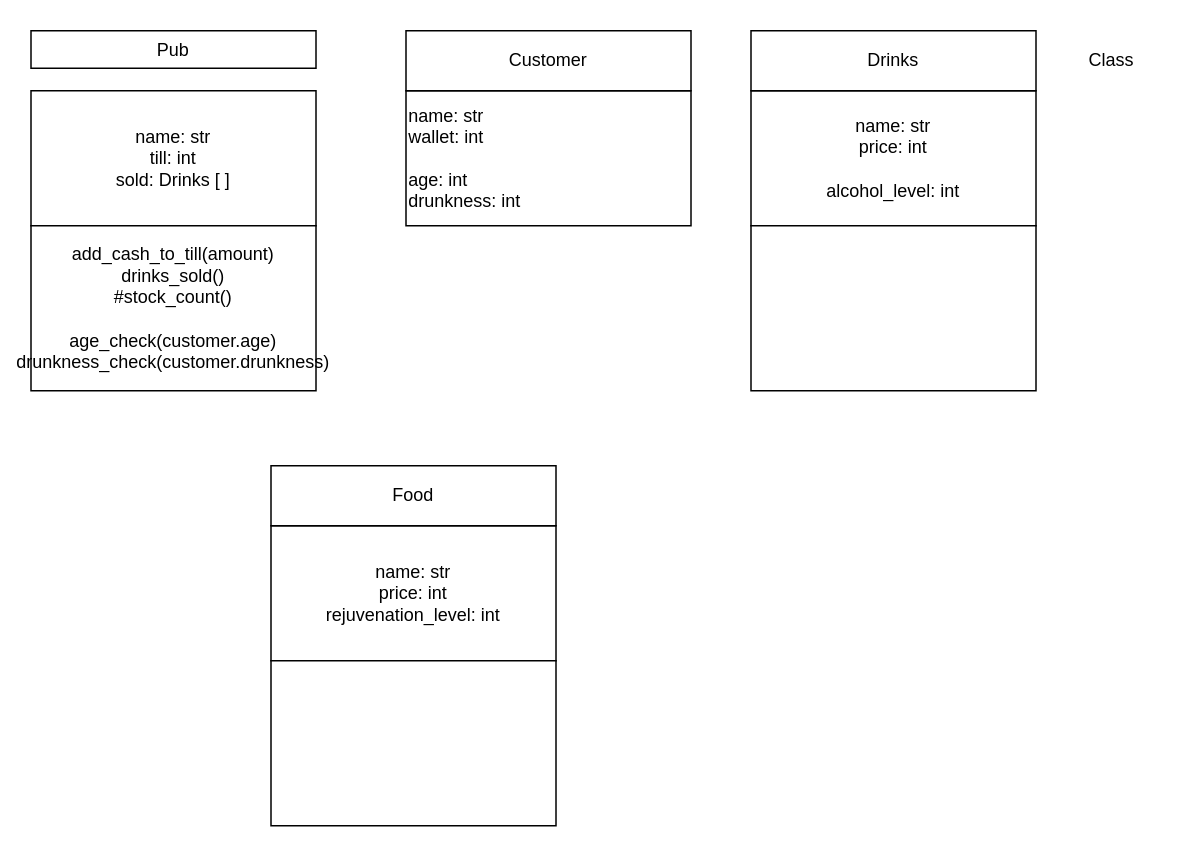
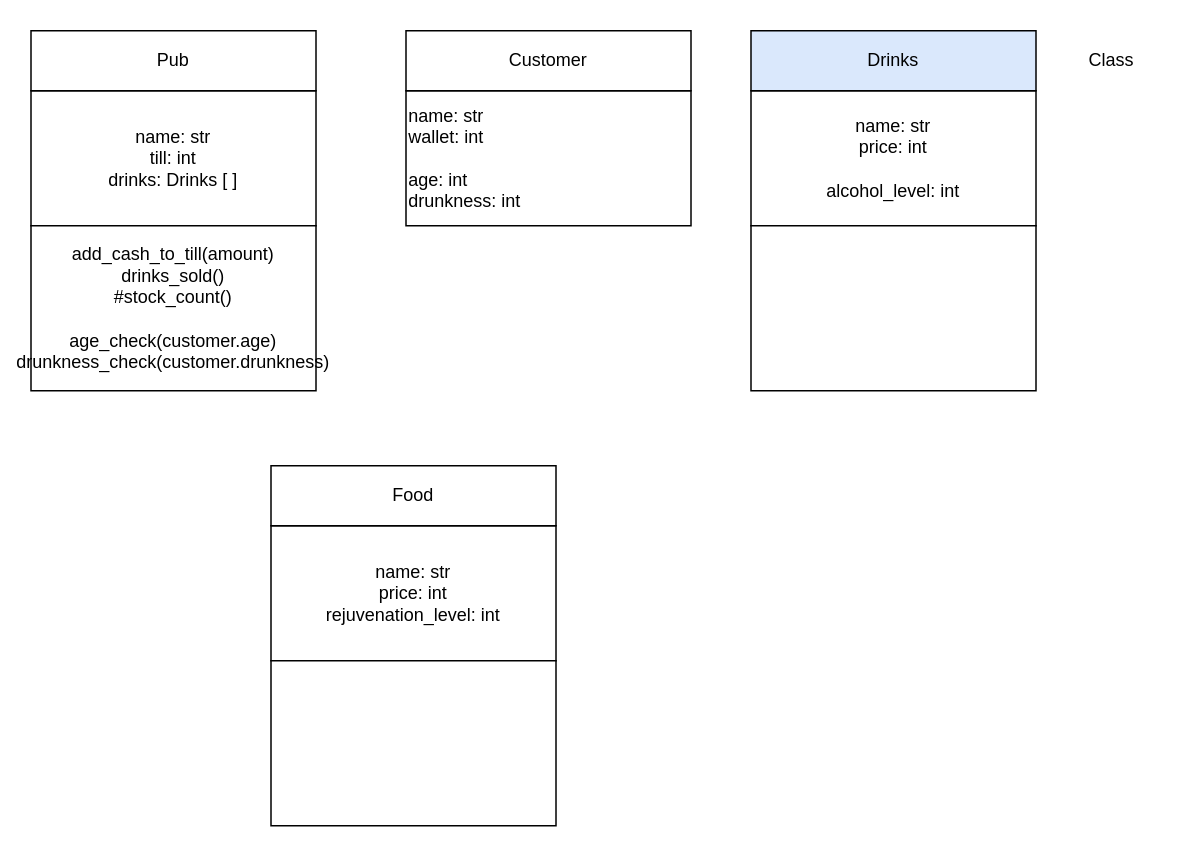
(173, 50) -> (173, 61)
(893, 61) -> (893, 61)
(173, 158) -> (173, 158)
